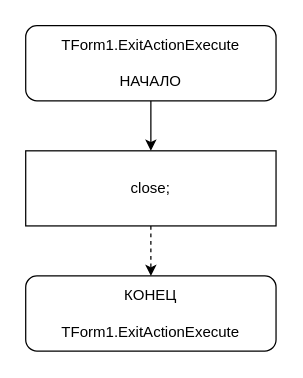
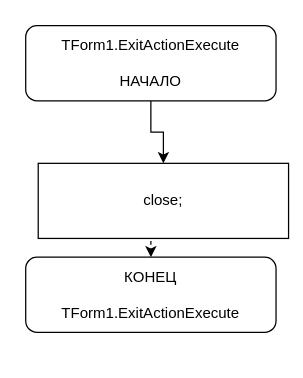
(151, 188) -> (163, 201)
(151, 313) -> (151, 294)
